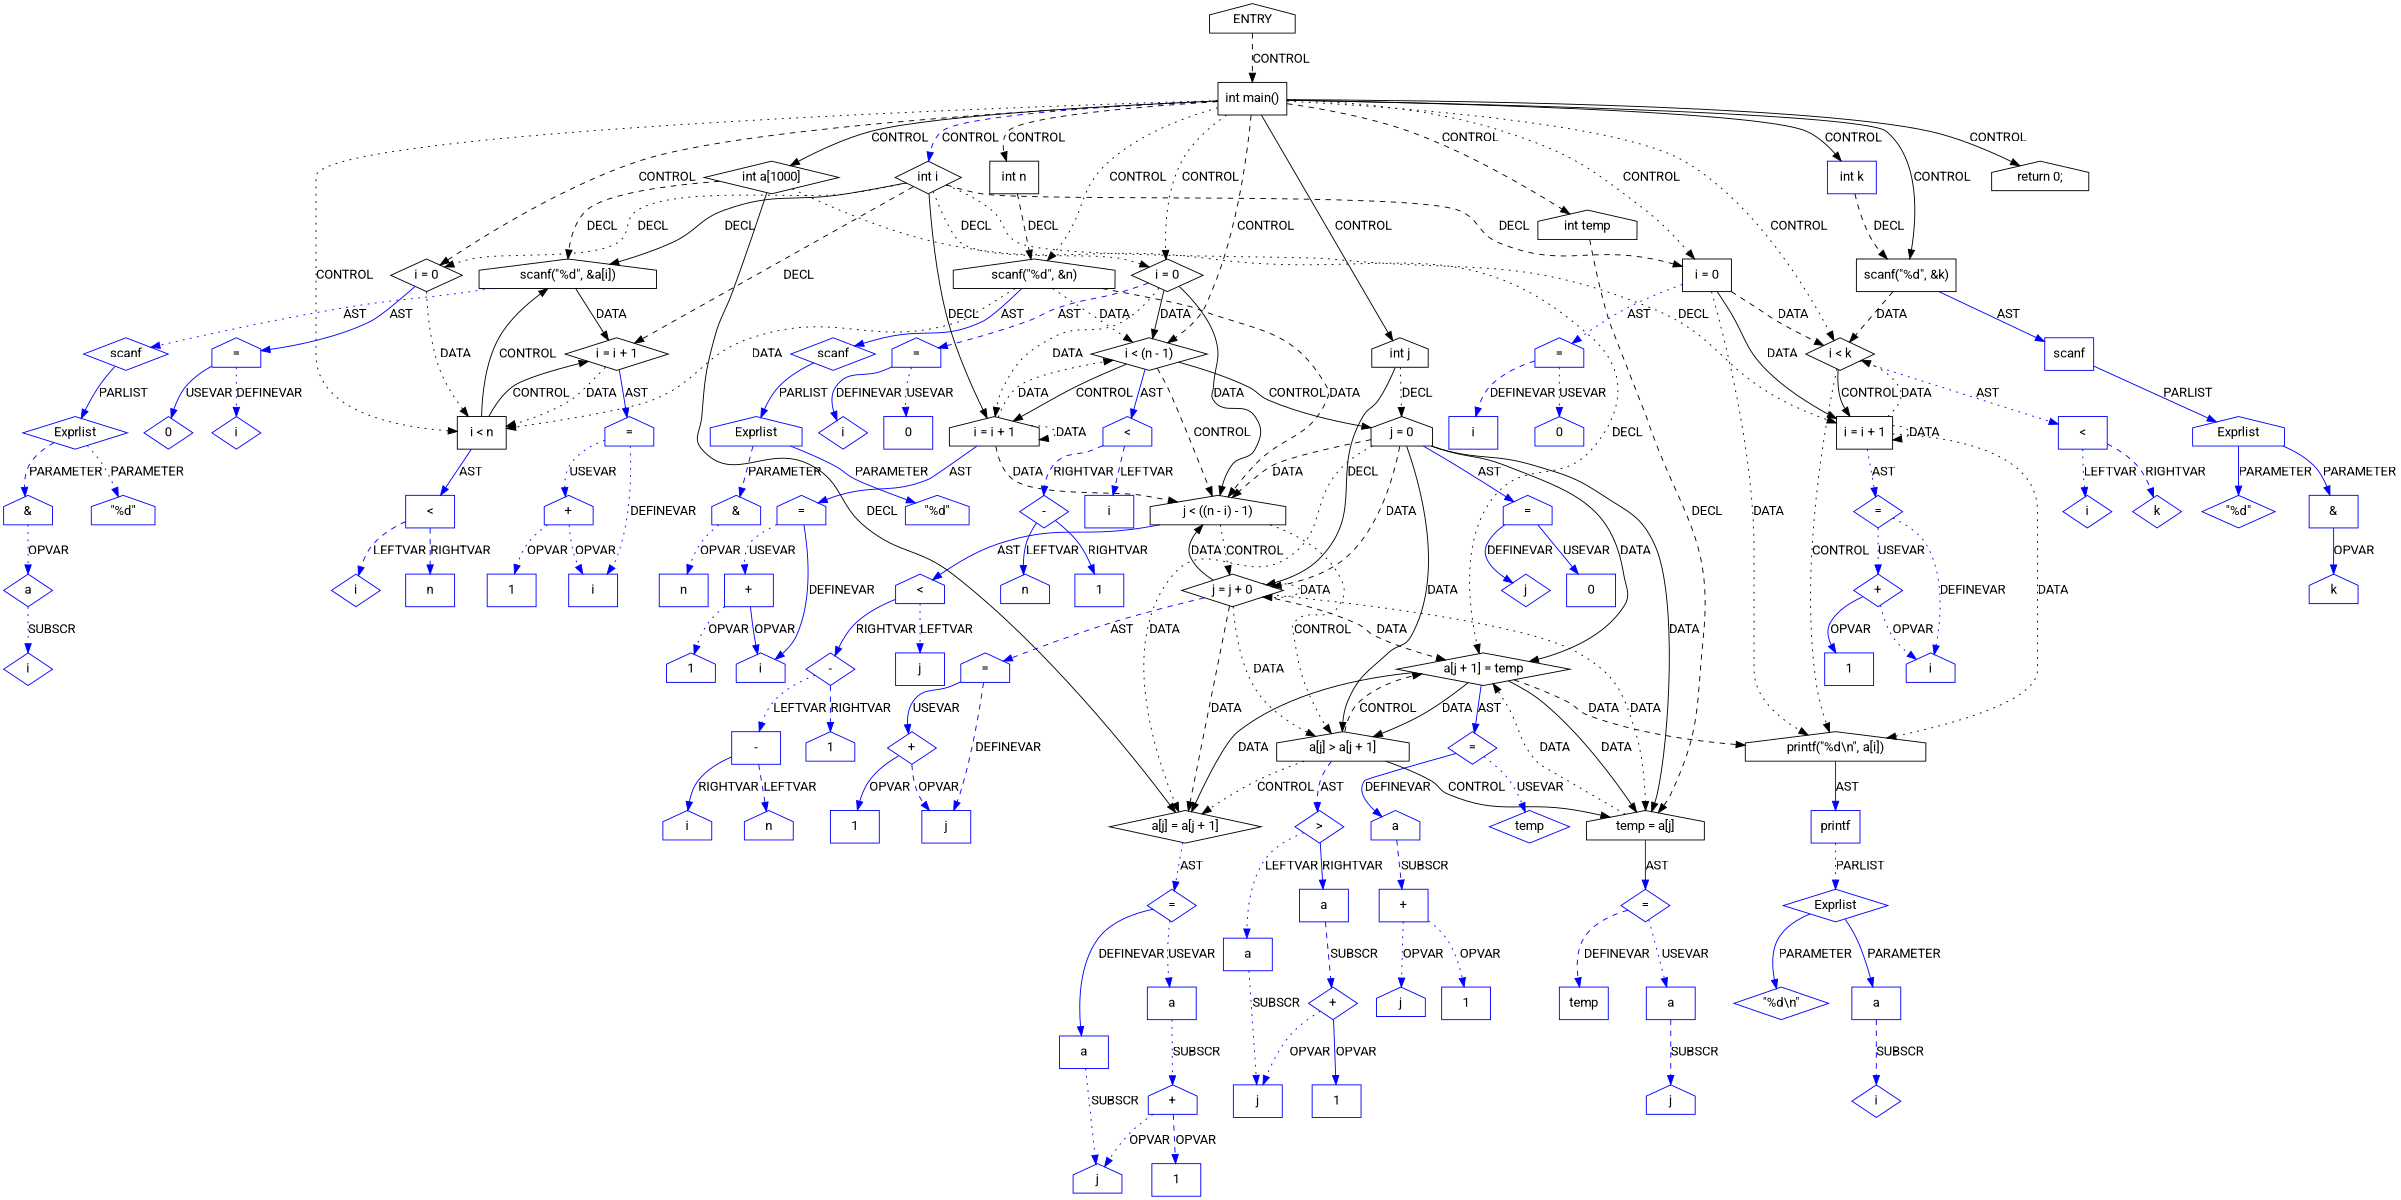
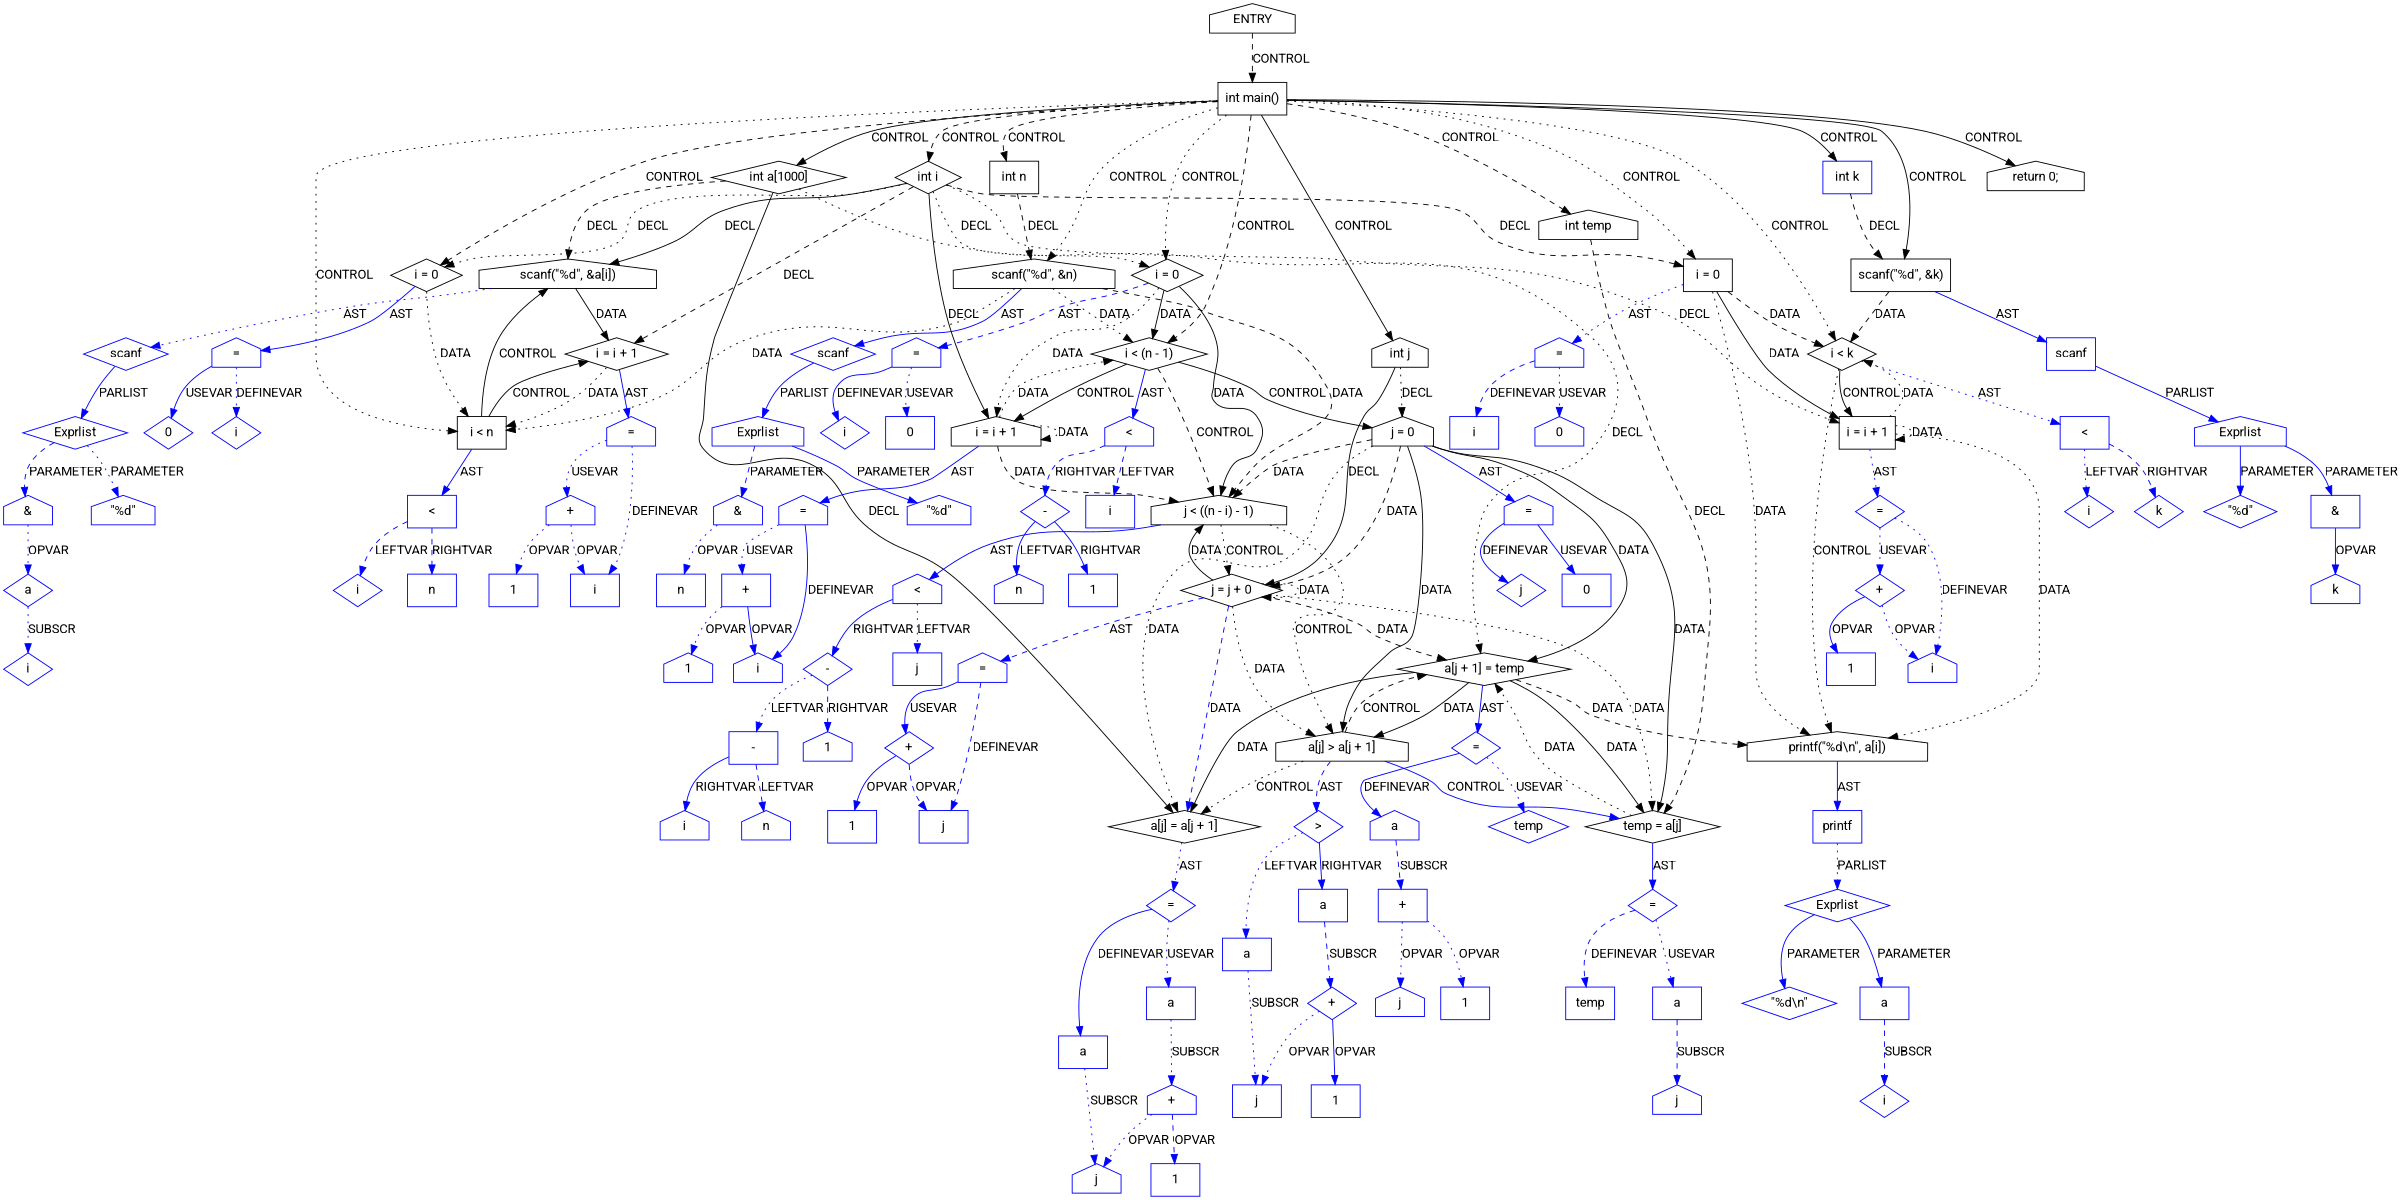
(1067, 110) -> (1067, 110)
(1210, 704) -> (1209, 704)
(1488, 805) -> (1492, 806)
(1645, 827) -> (1653, 827)
